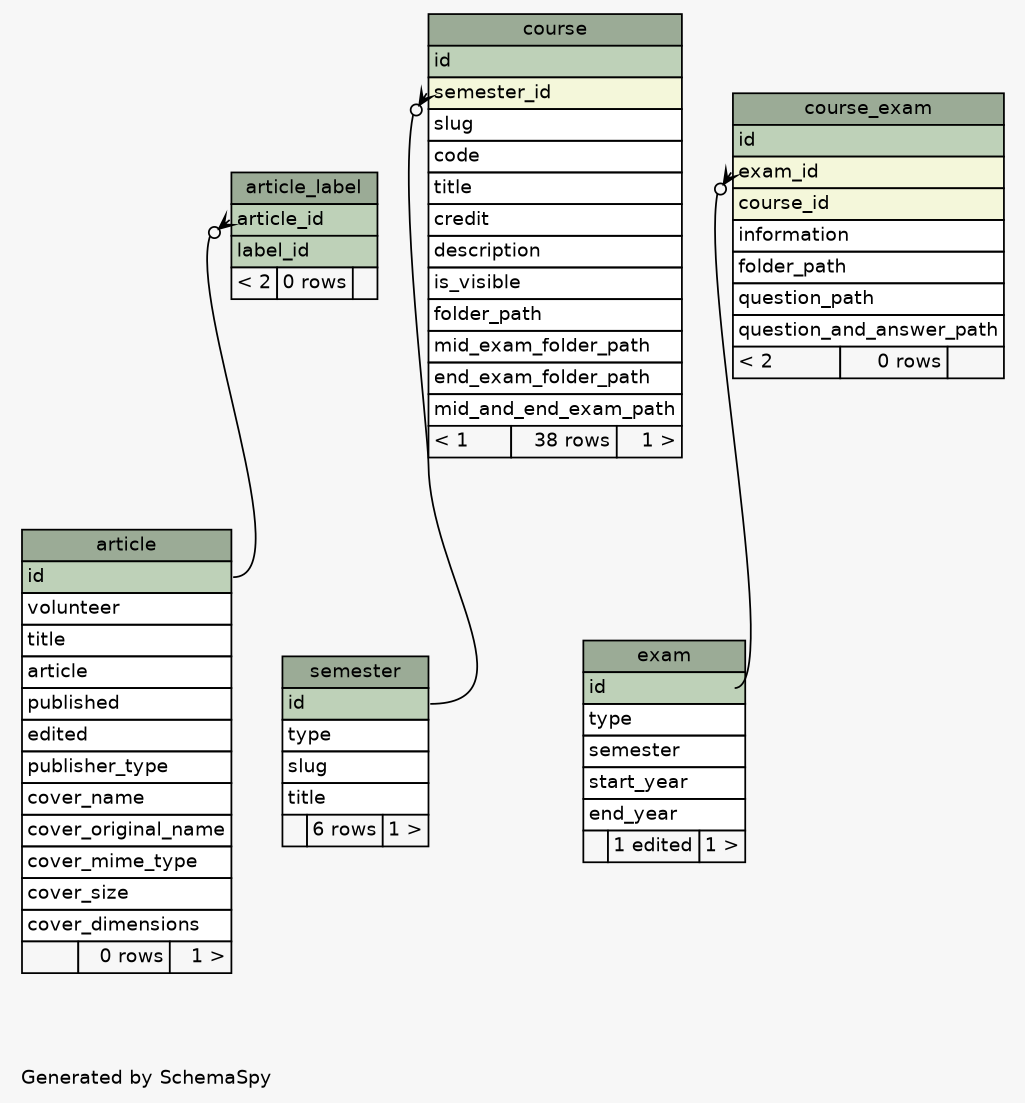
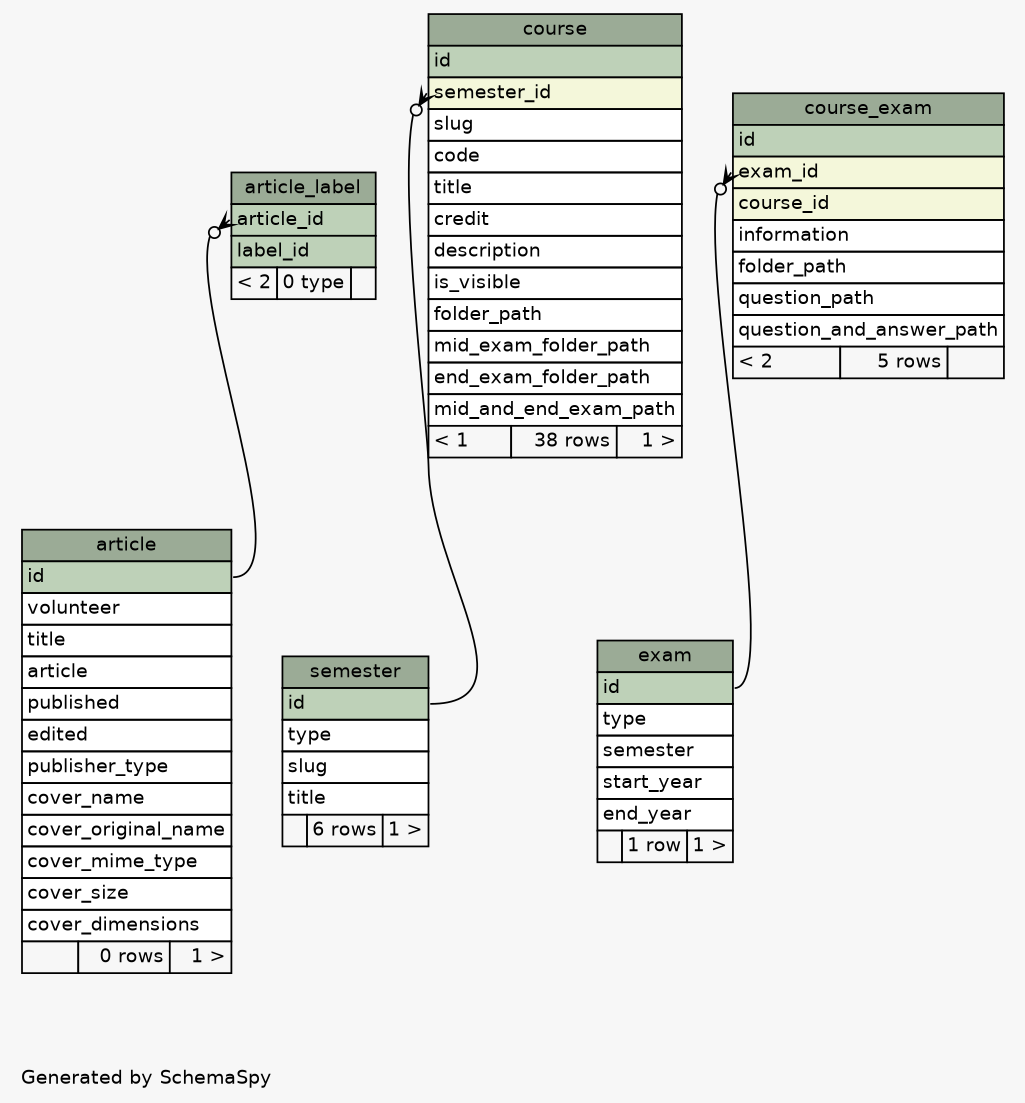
(315, 282) -> (314, 282)
(910, 362) -> (910, 362)
(654, 846) -> (655, 846)
